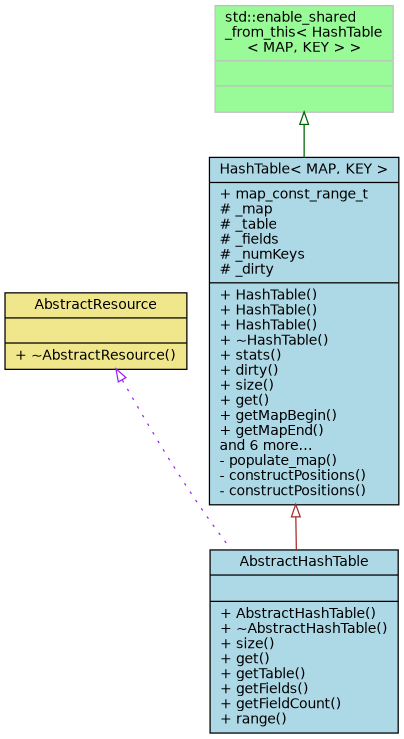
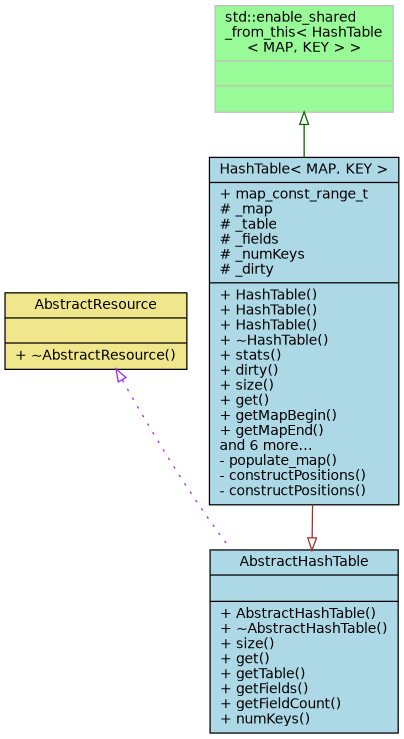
(296, 534) -> (312, 521)
(254, 719) -> (266, 719)
